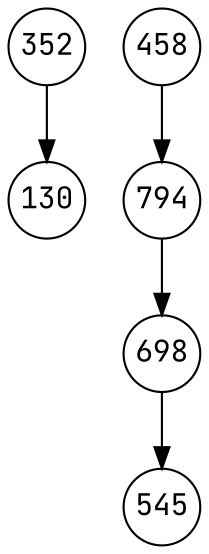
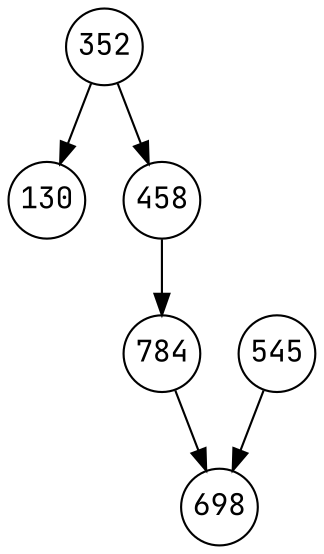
none -> (129, 114)
(162, 200) -> (162, 354)
(162, 420) -> (252, 421)
